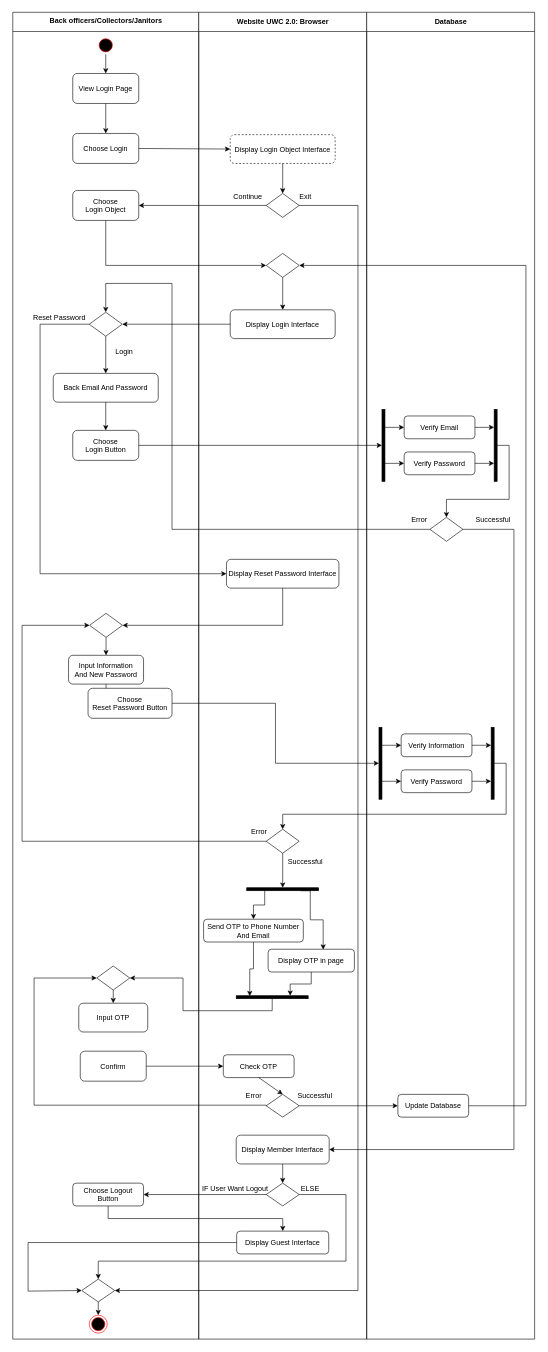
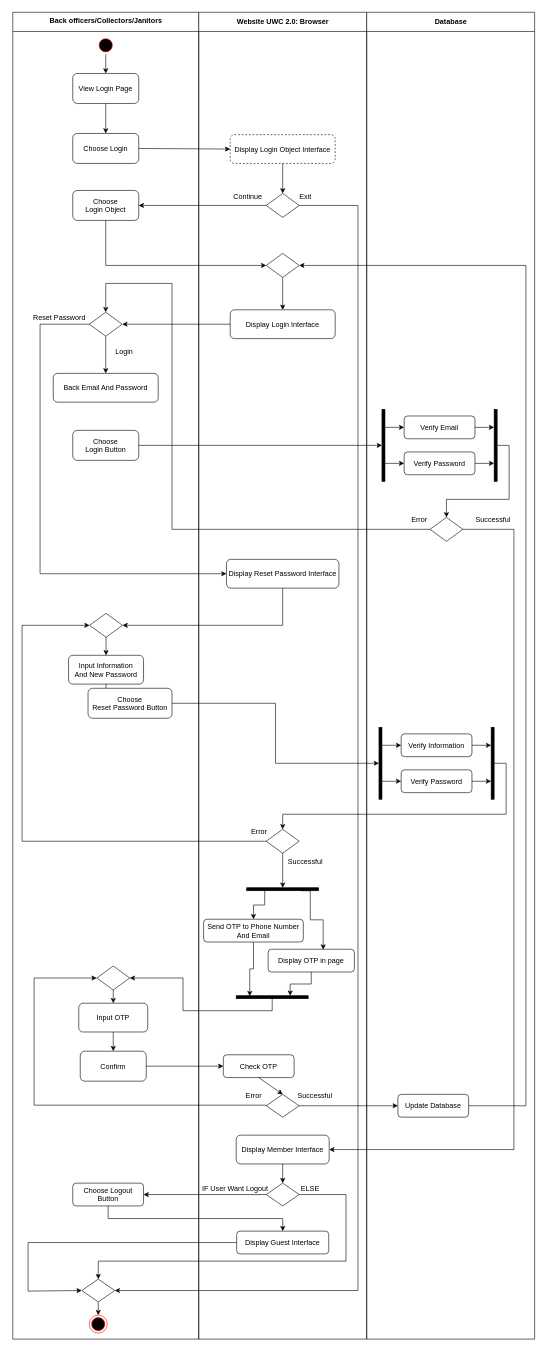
(106, 425) -> none
none -> (113, 1046)
